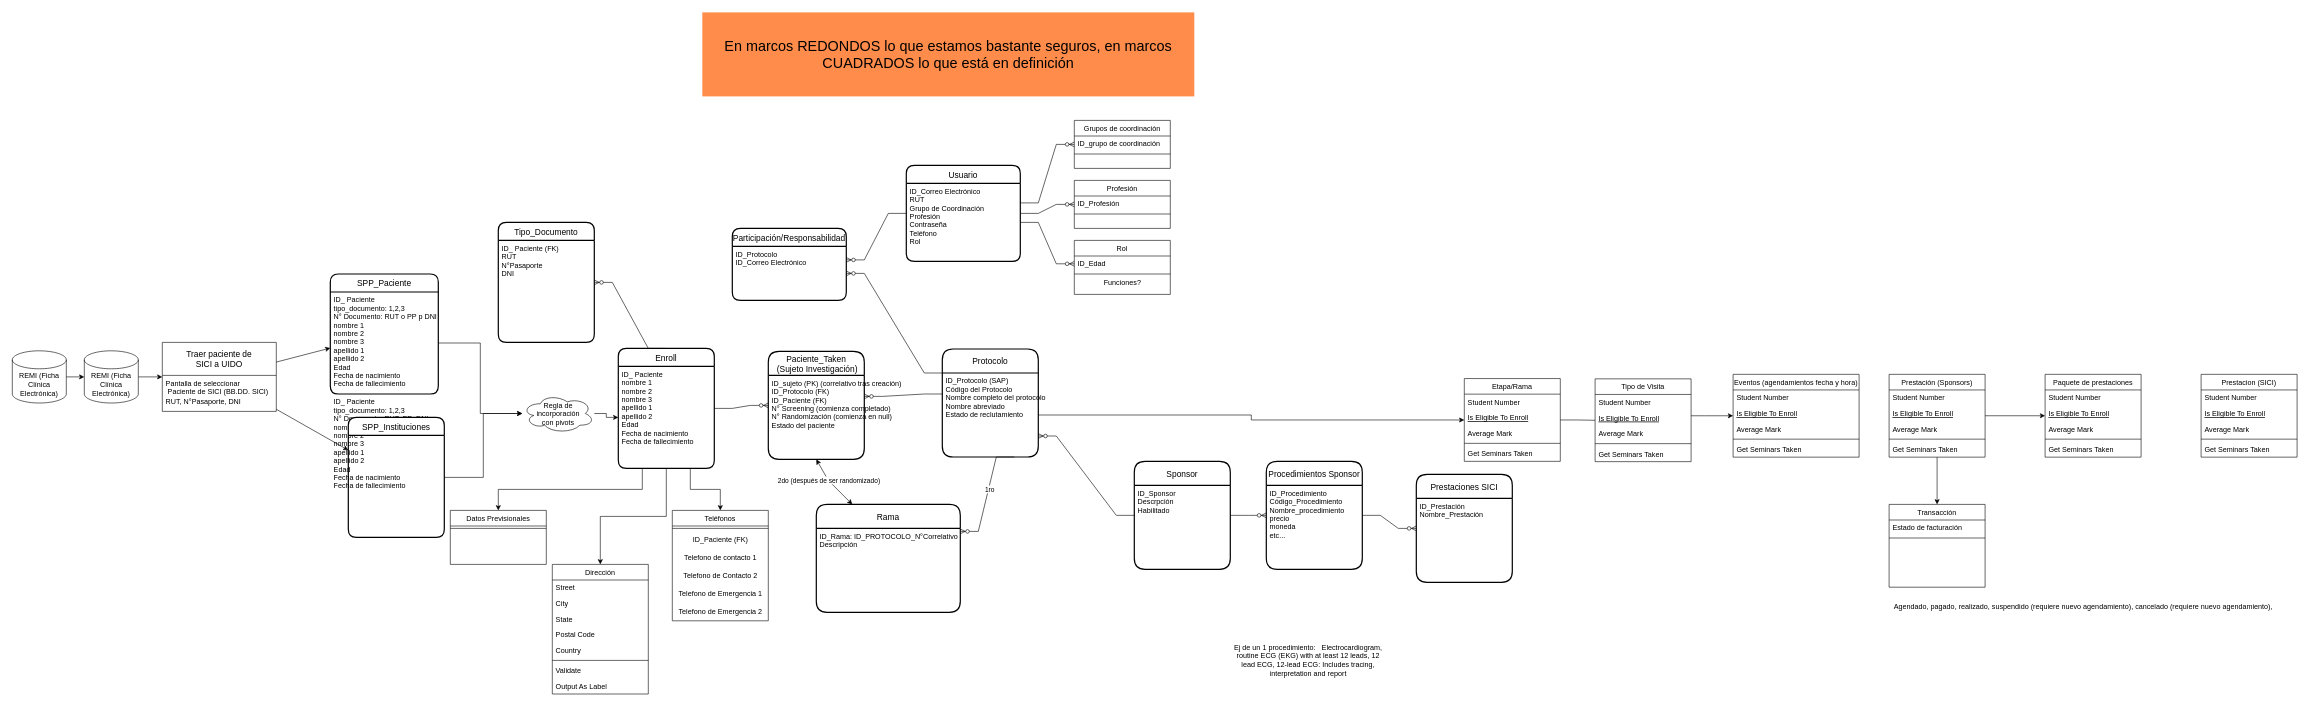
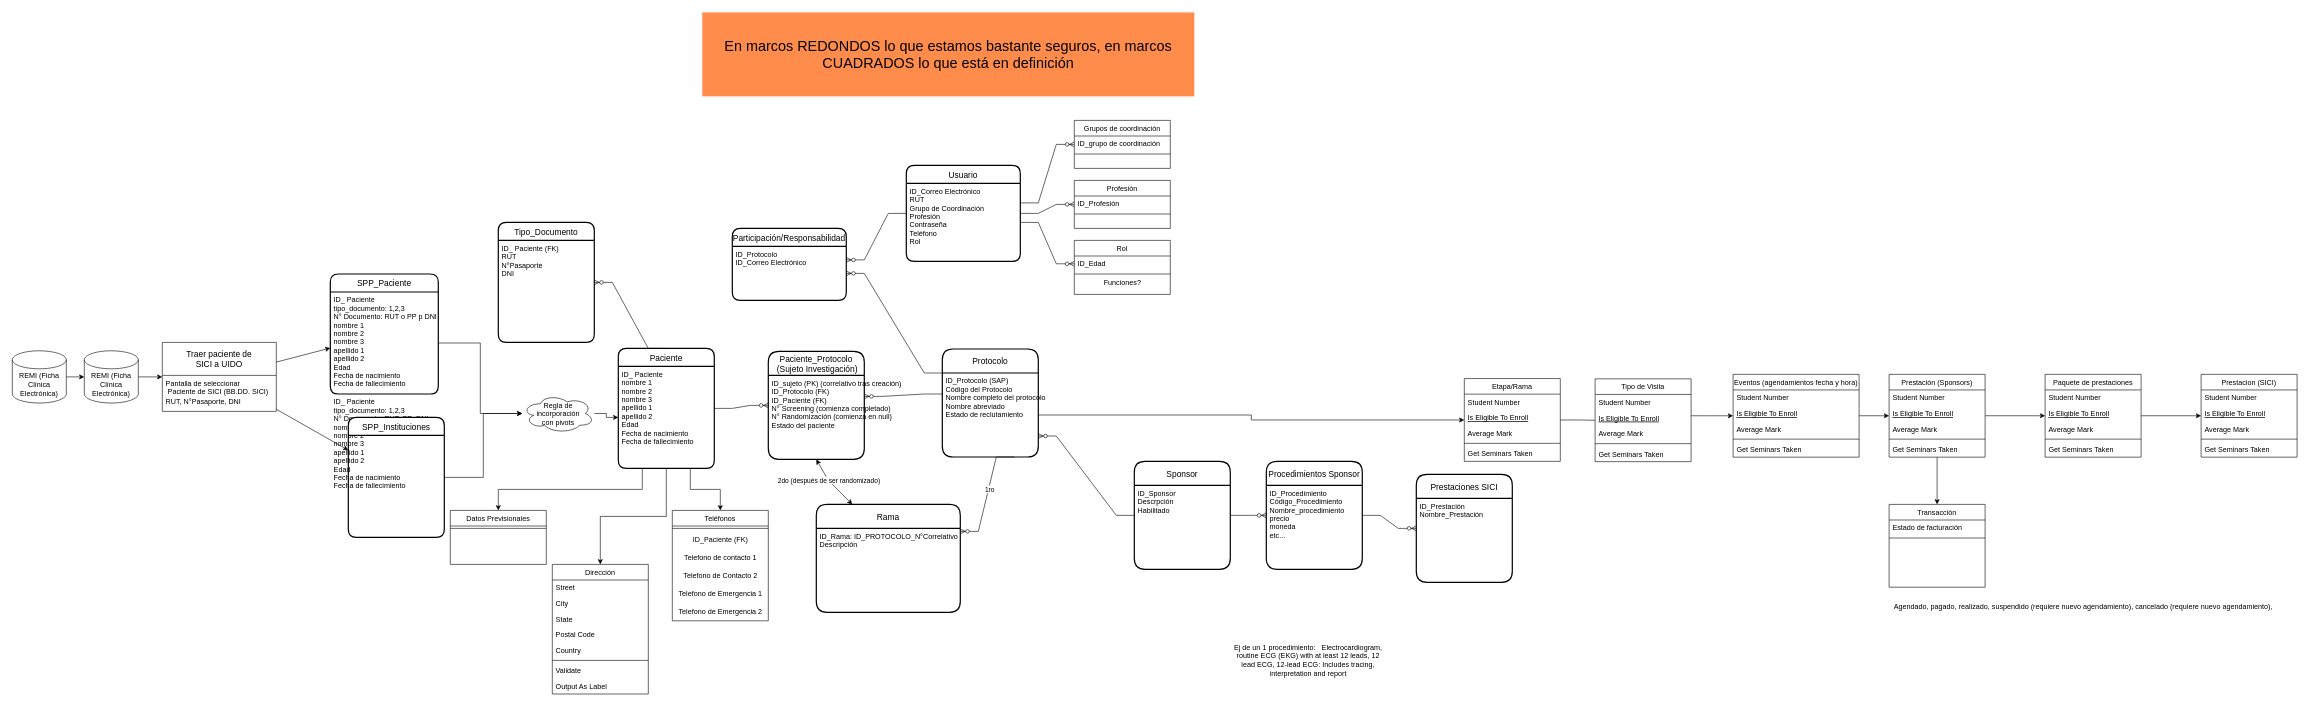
(666, 358) -> (666, 358)
(816, 359) -> (816, 359)
none -> (1883, 416)
none -> (2195, 416)
